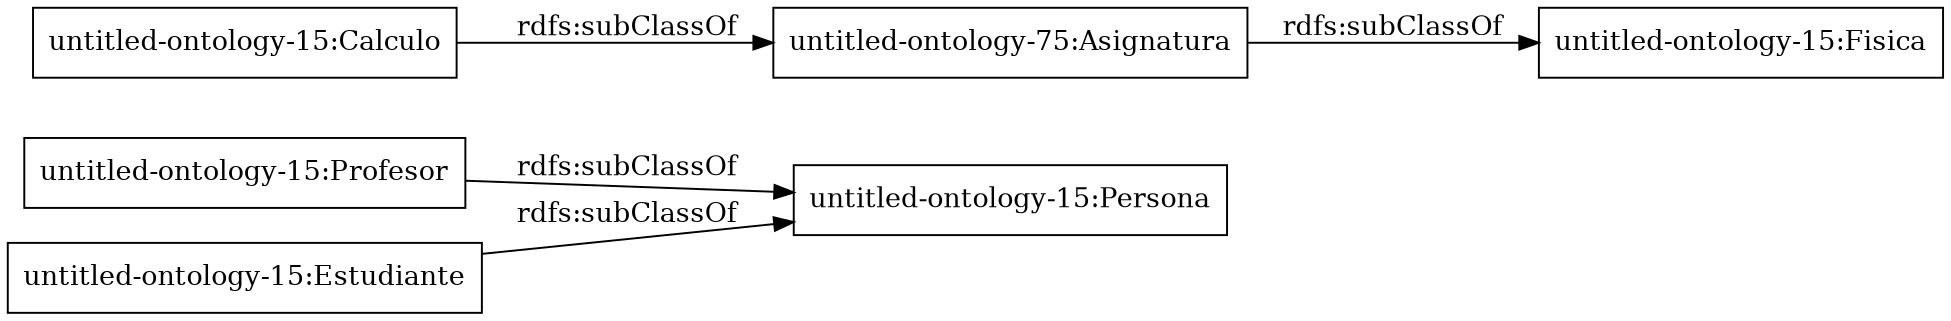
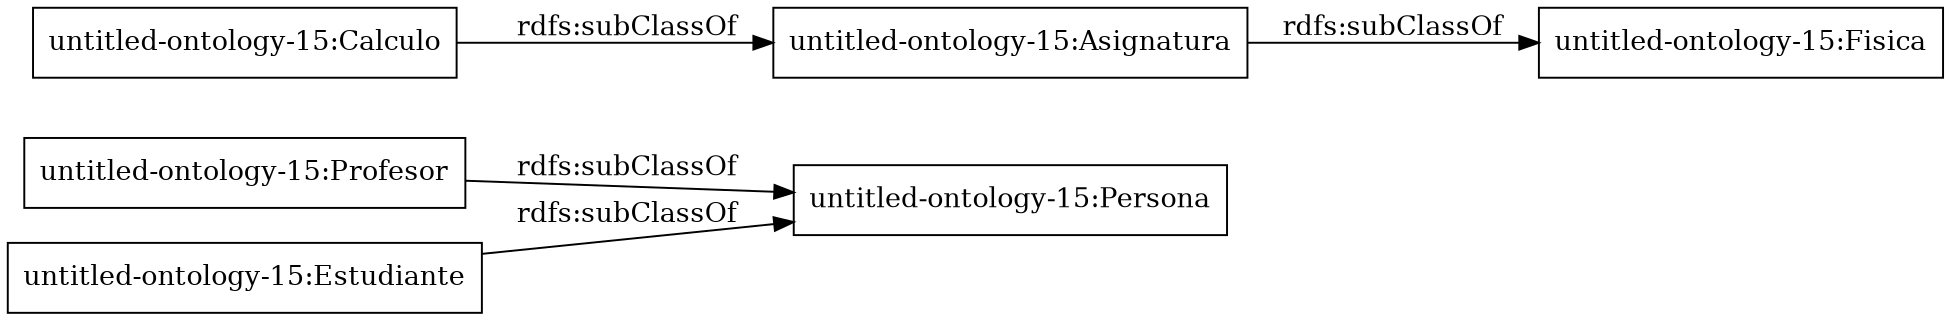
(1010, 43) -> (1010, 43)
